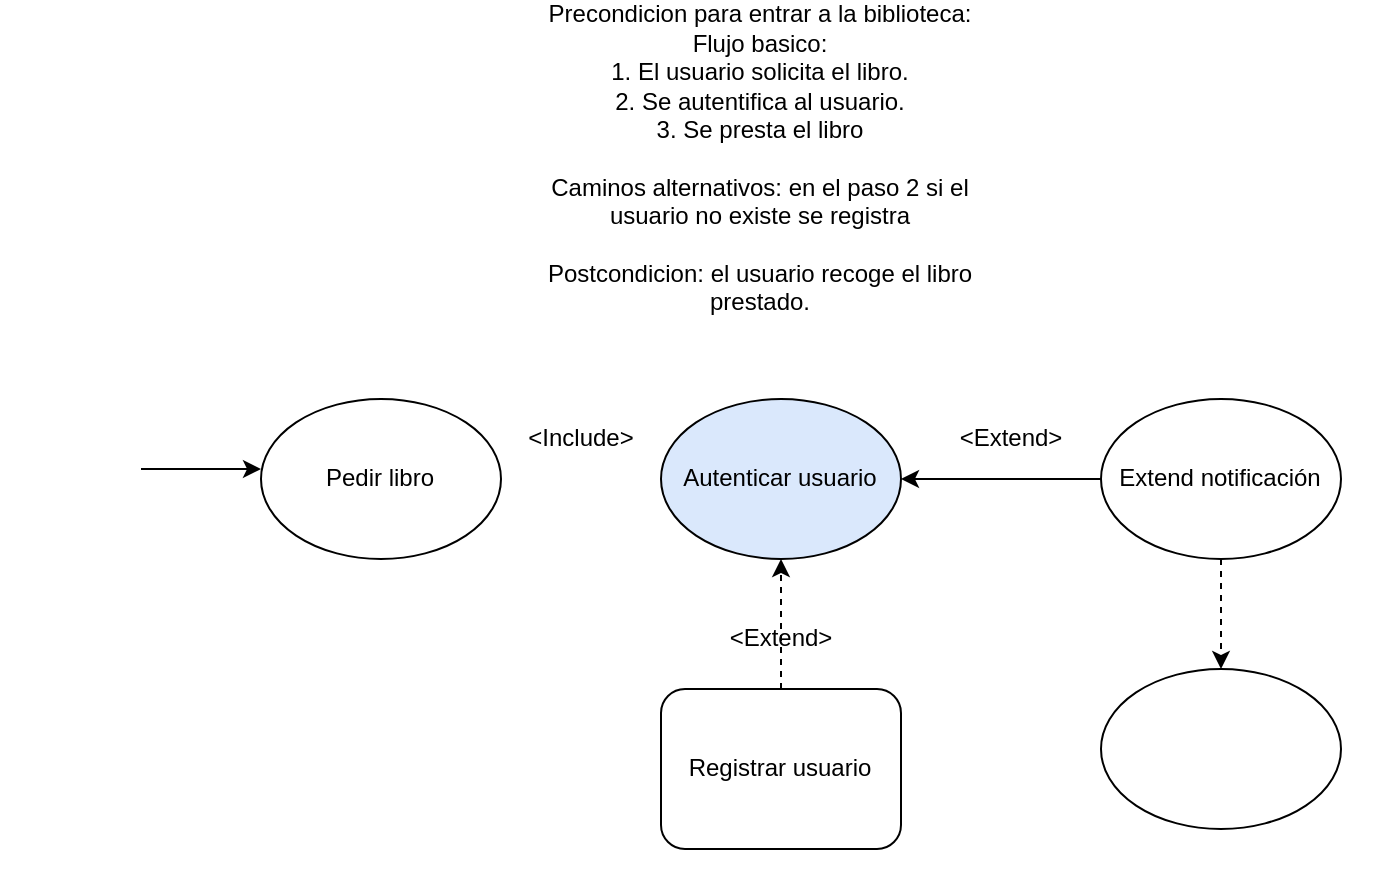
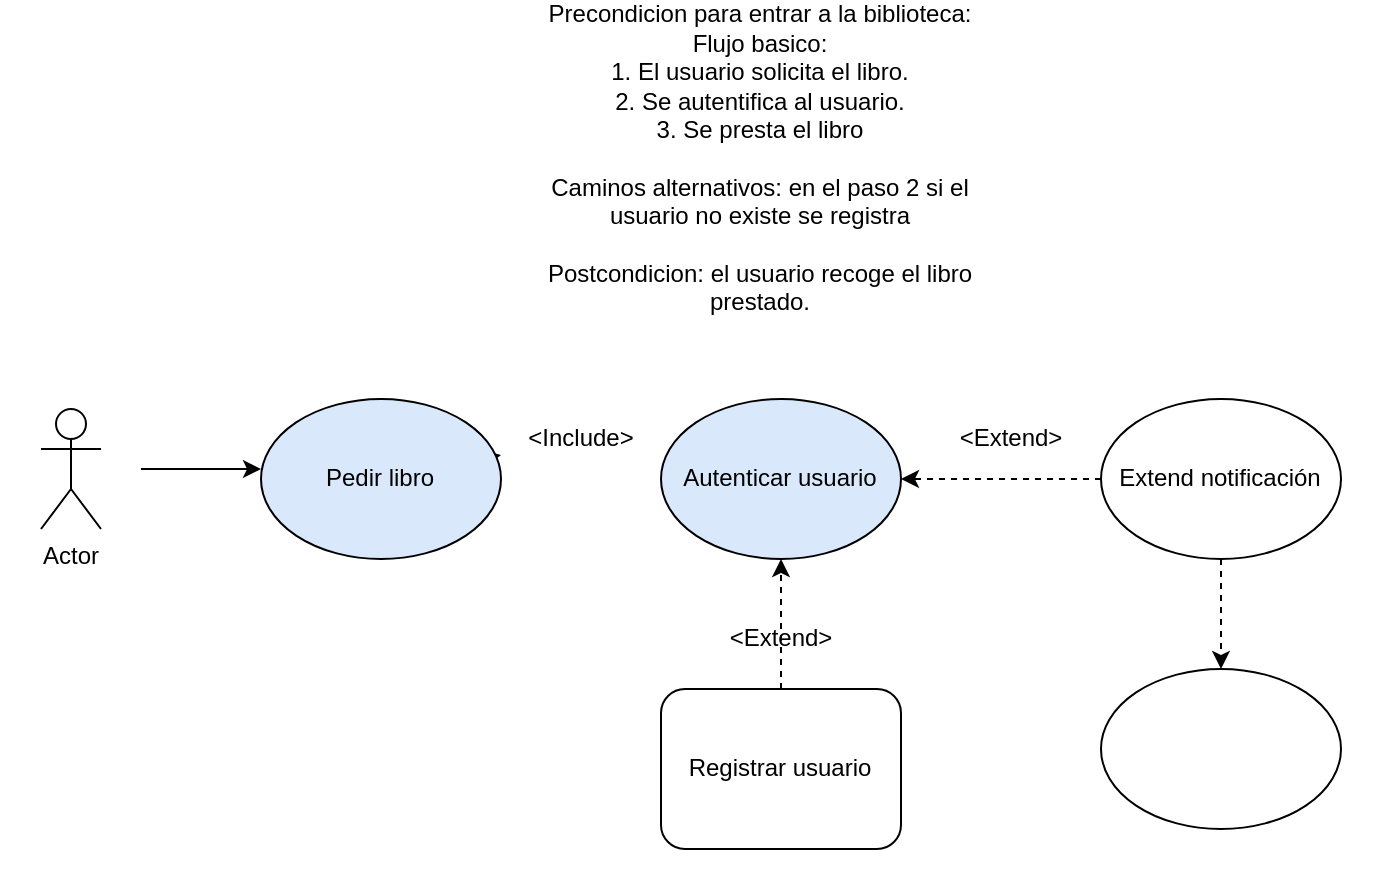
none -> (495, 456)
none -> (71, 469)
(381, 479) -> (381, 479)
(1008, 479) -> (1008, 479)
